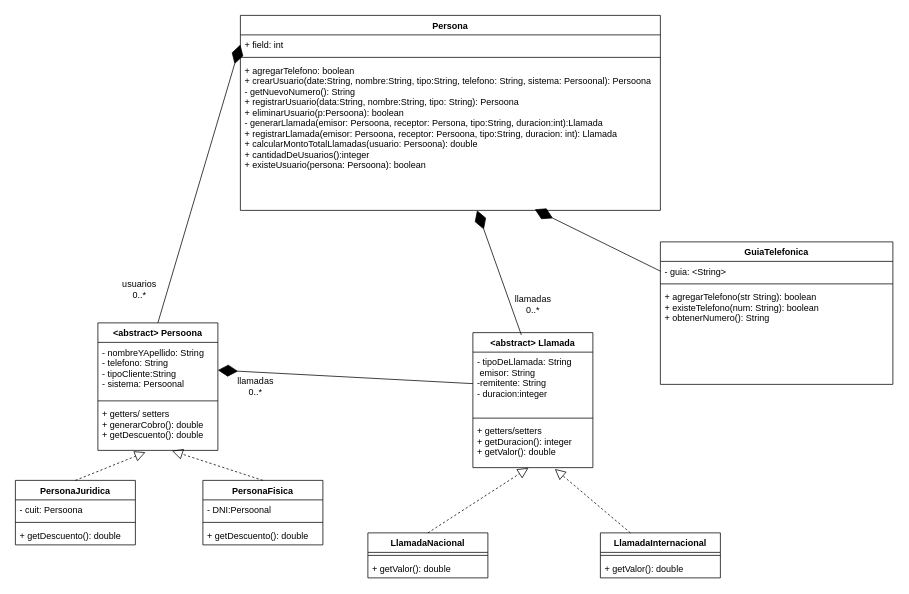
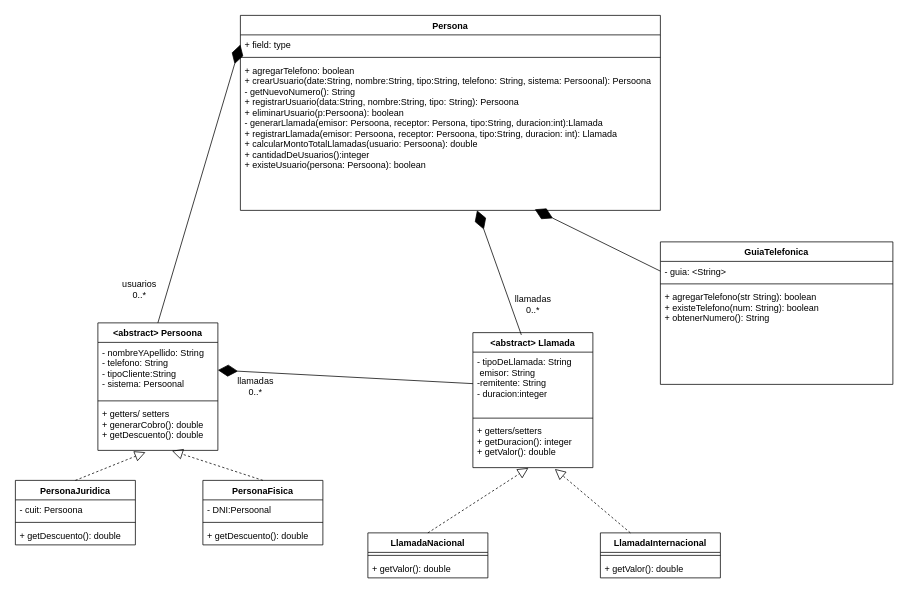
(268, 45) -> (271, 45)
